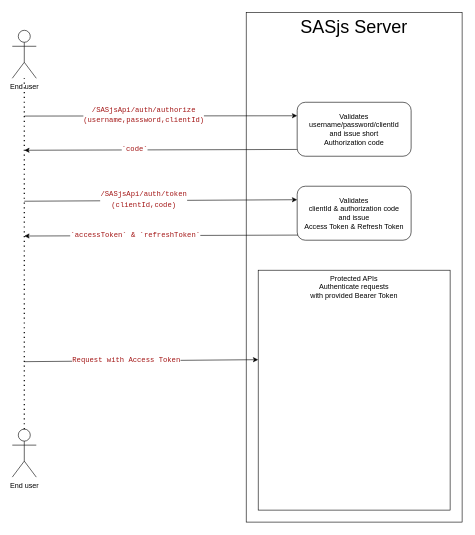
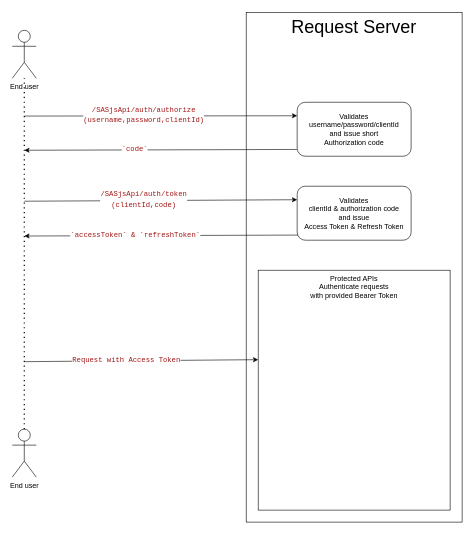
(354, 27) -> (354, 27)
